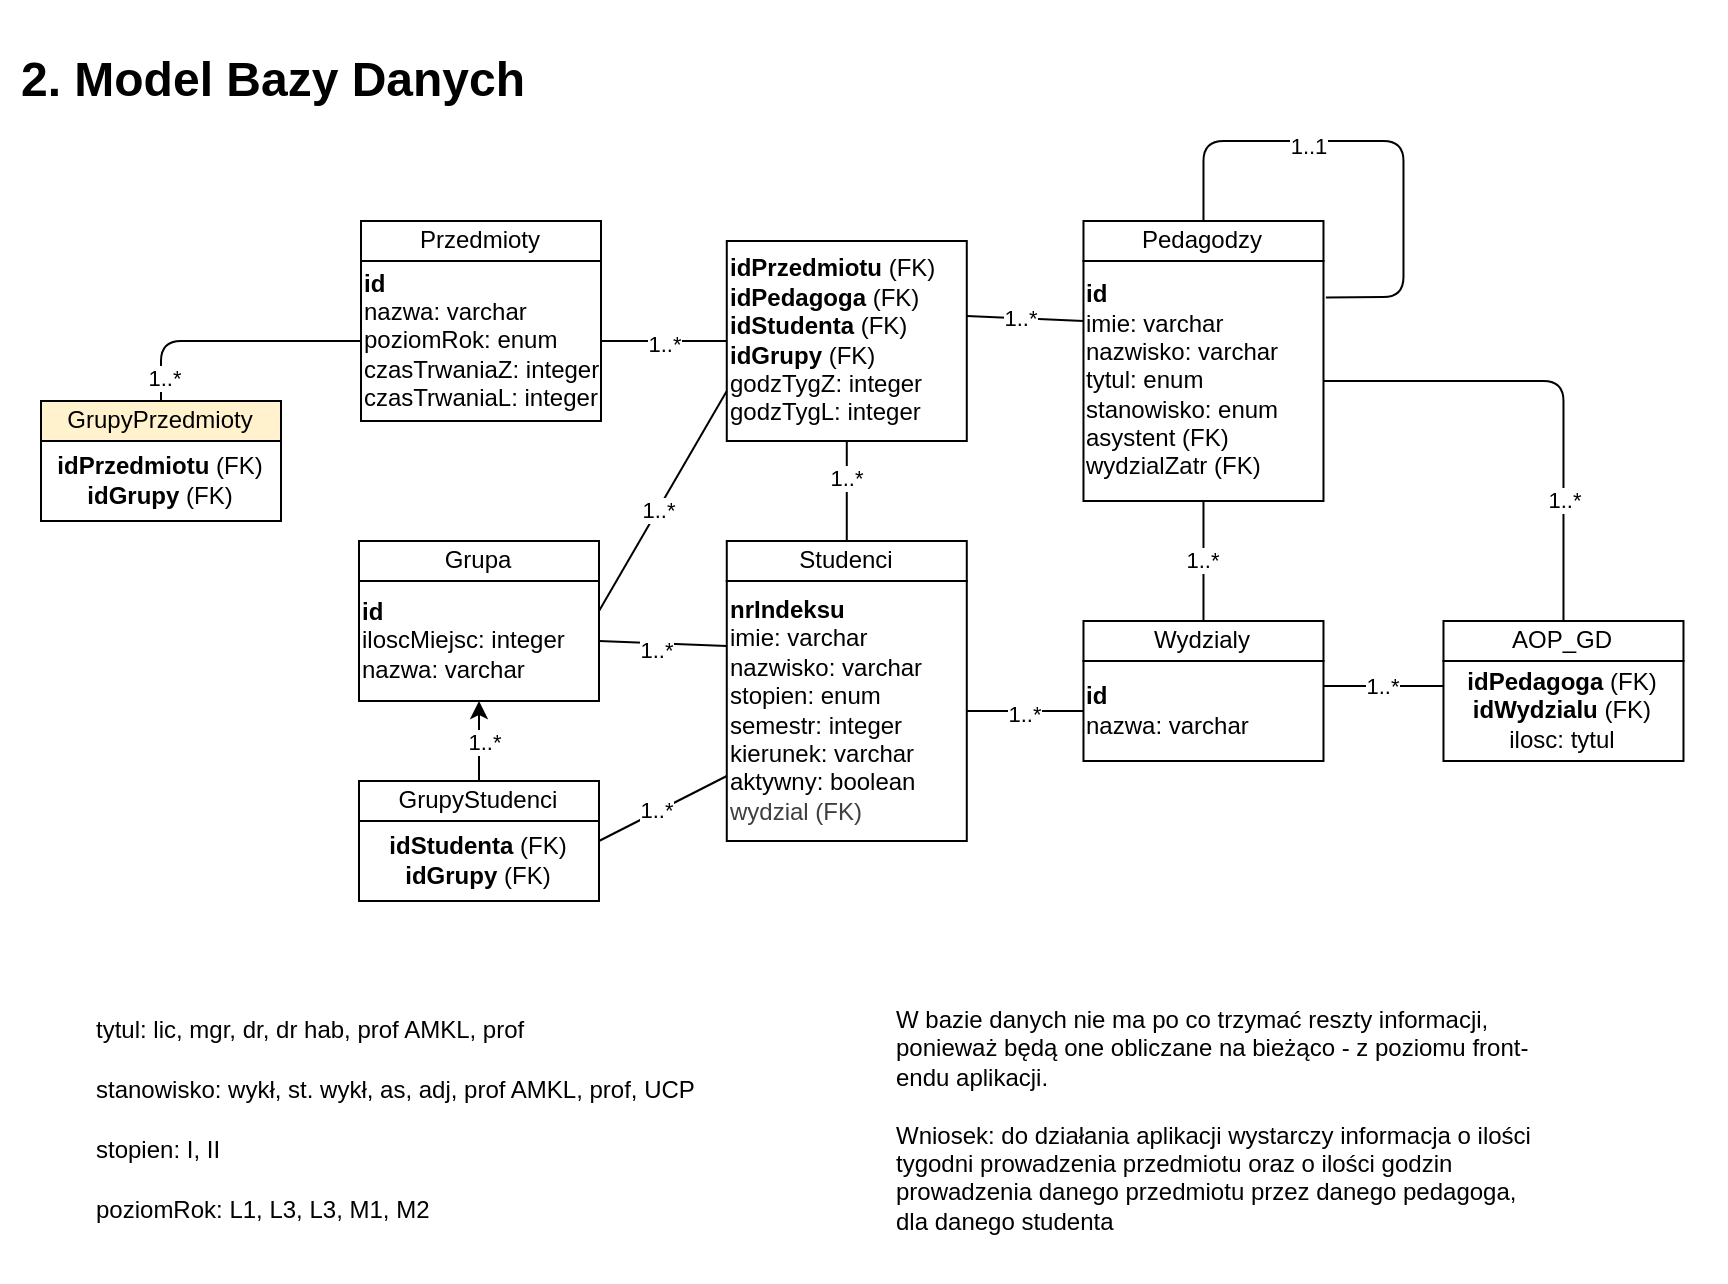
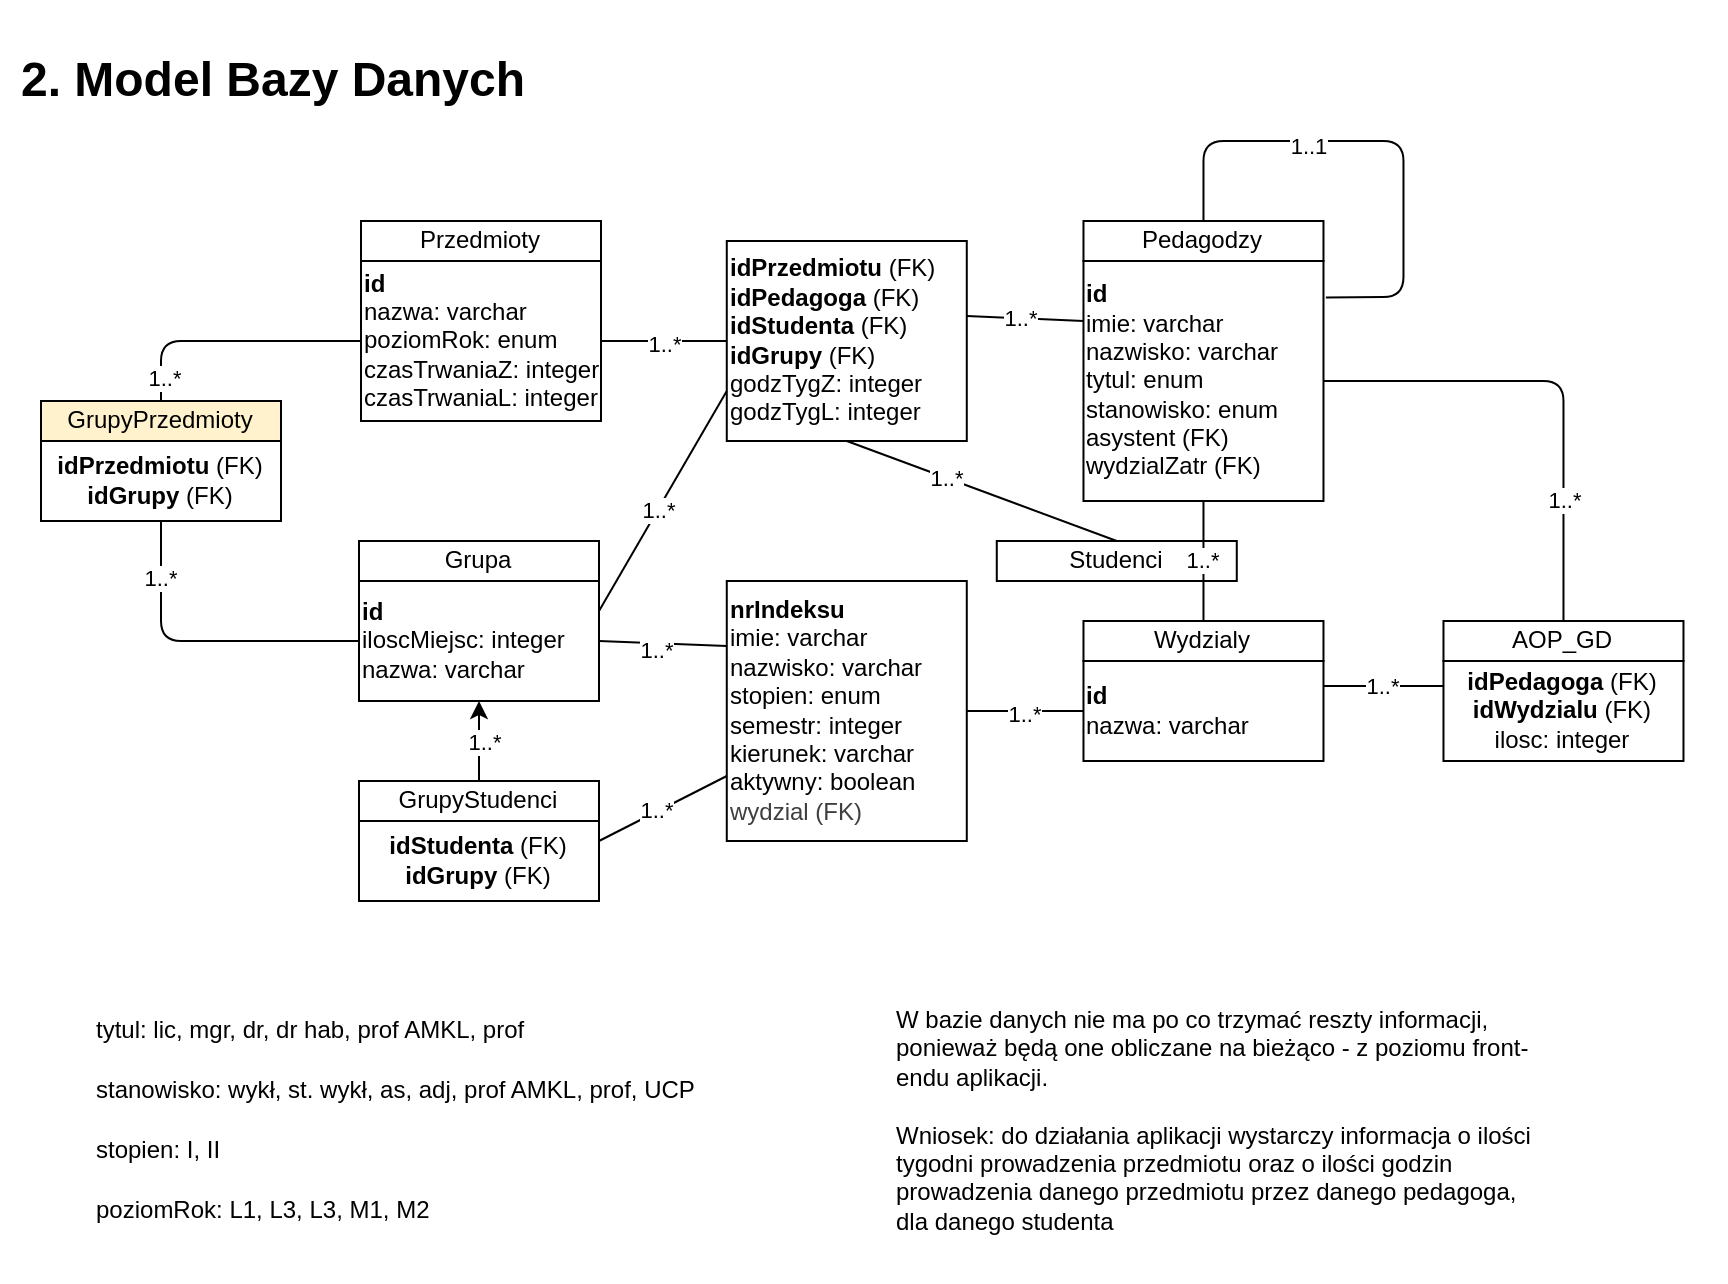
(847, 561) -> (1117, 561)
none -> (237, 641)
(1563, 711) -> (1563, 711)
